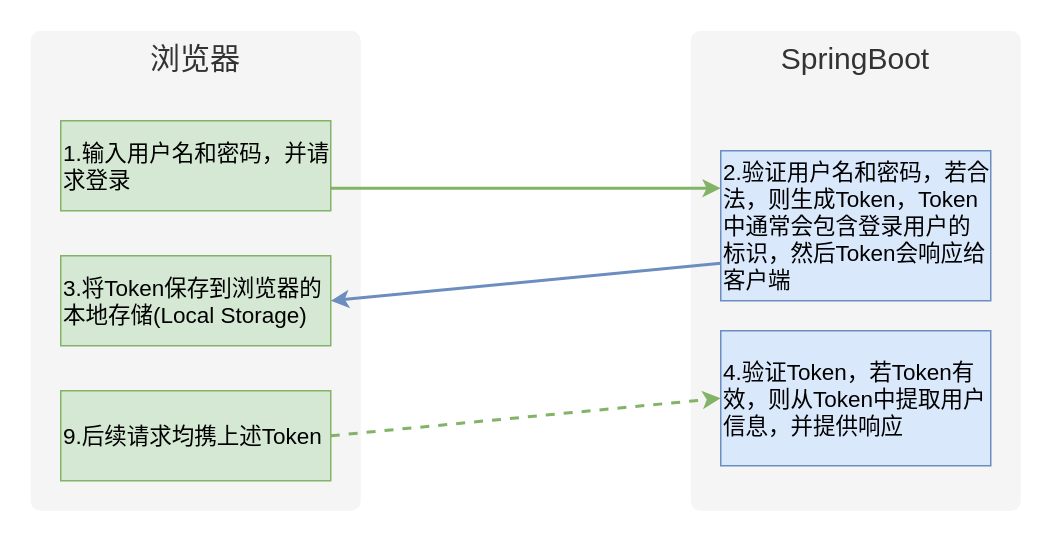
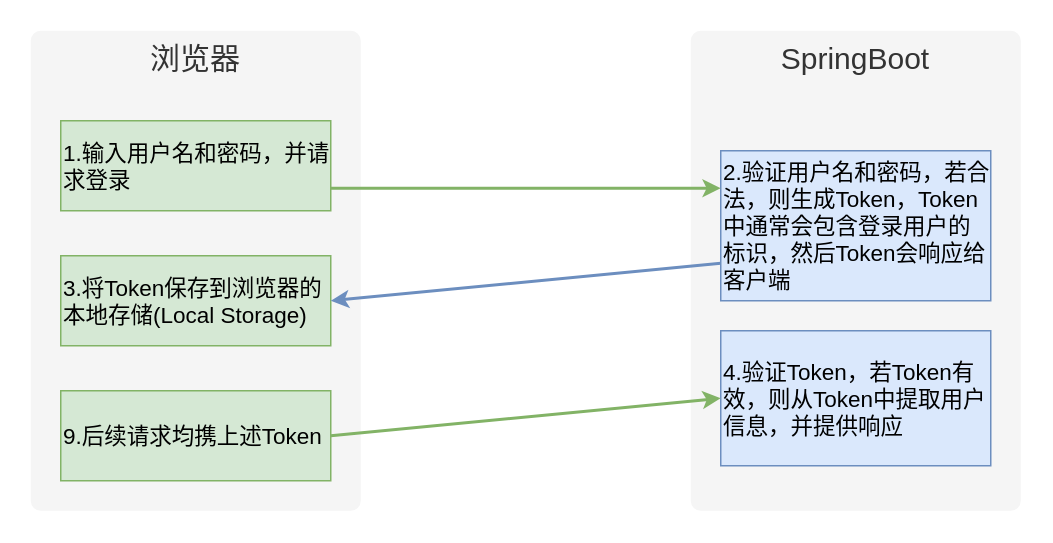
(523, 417) -> (523, 417)
